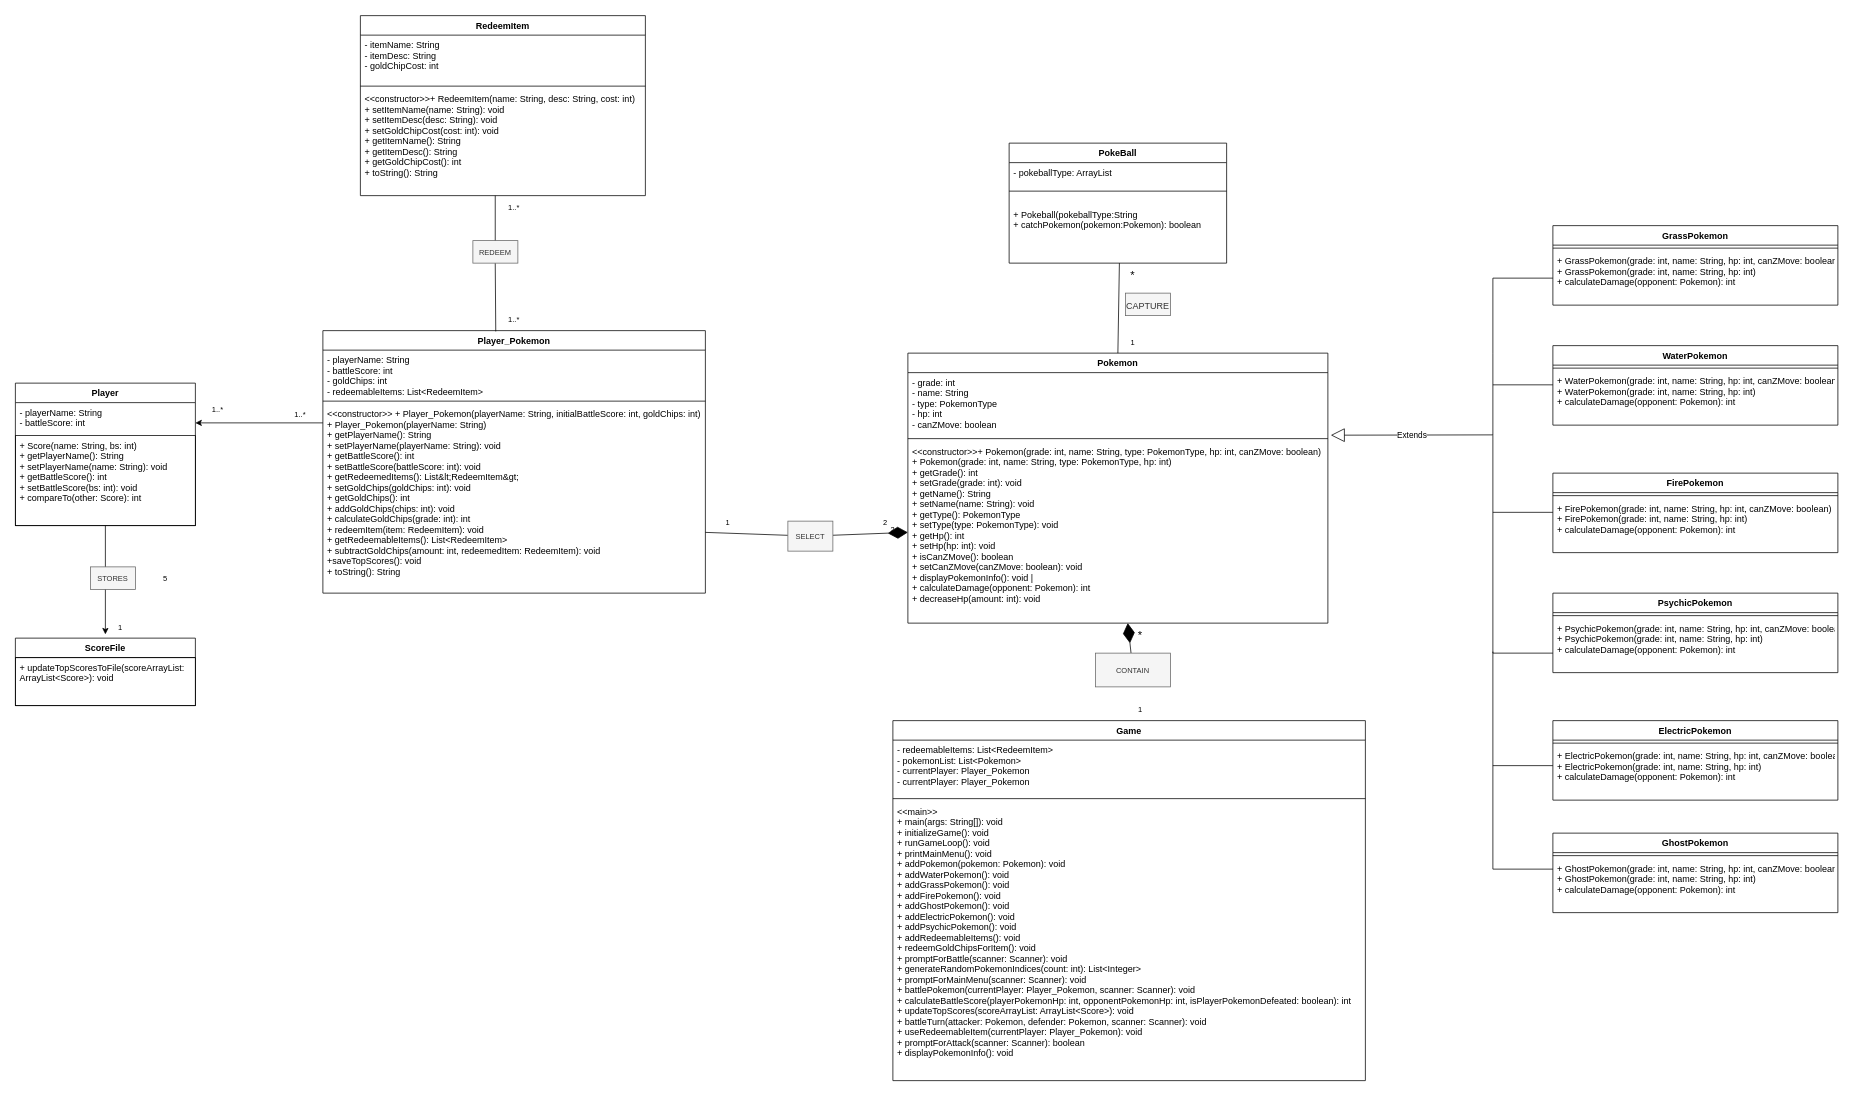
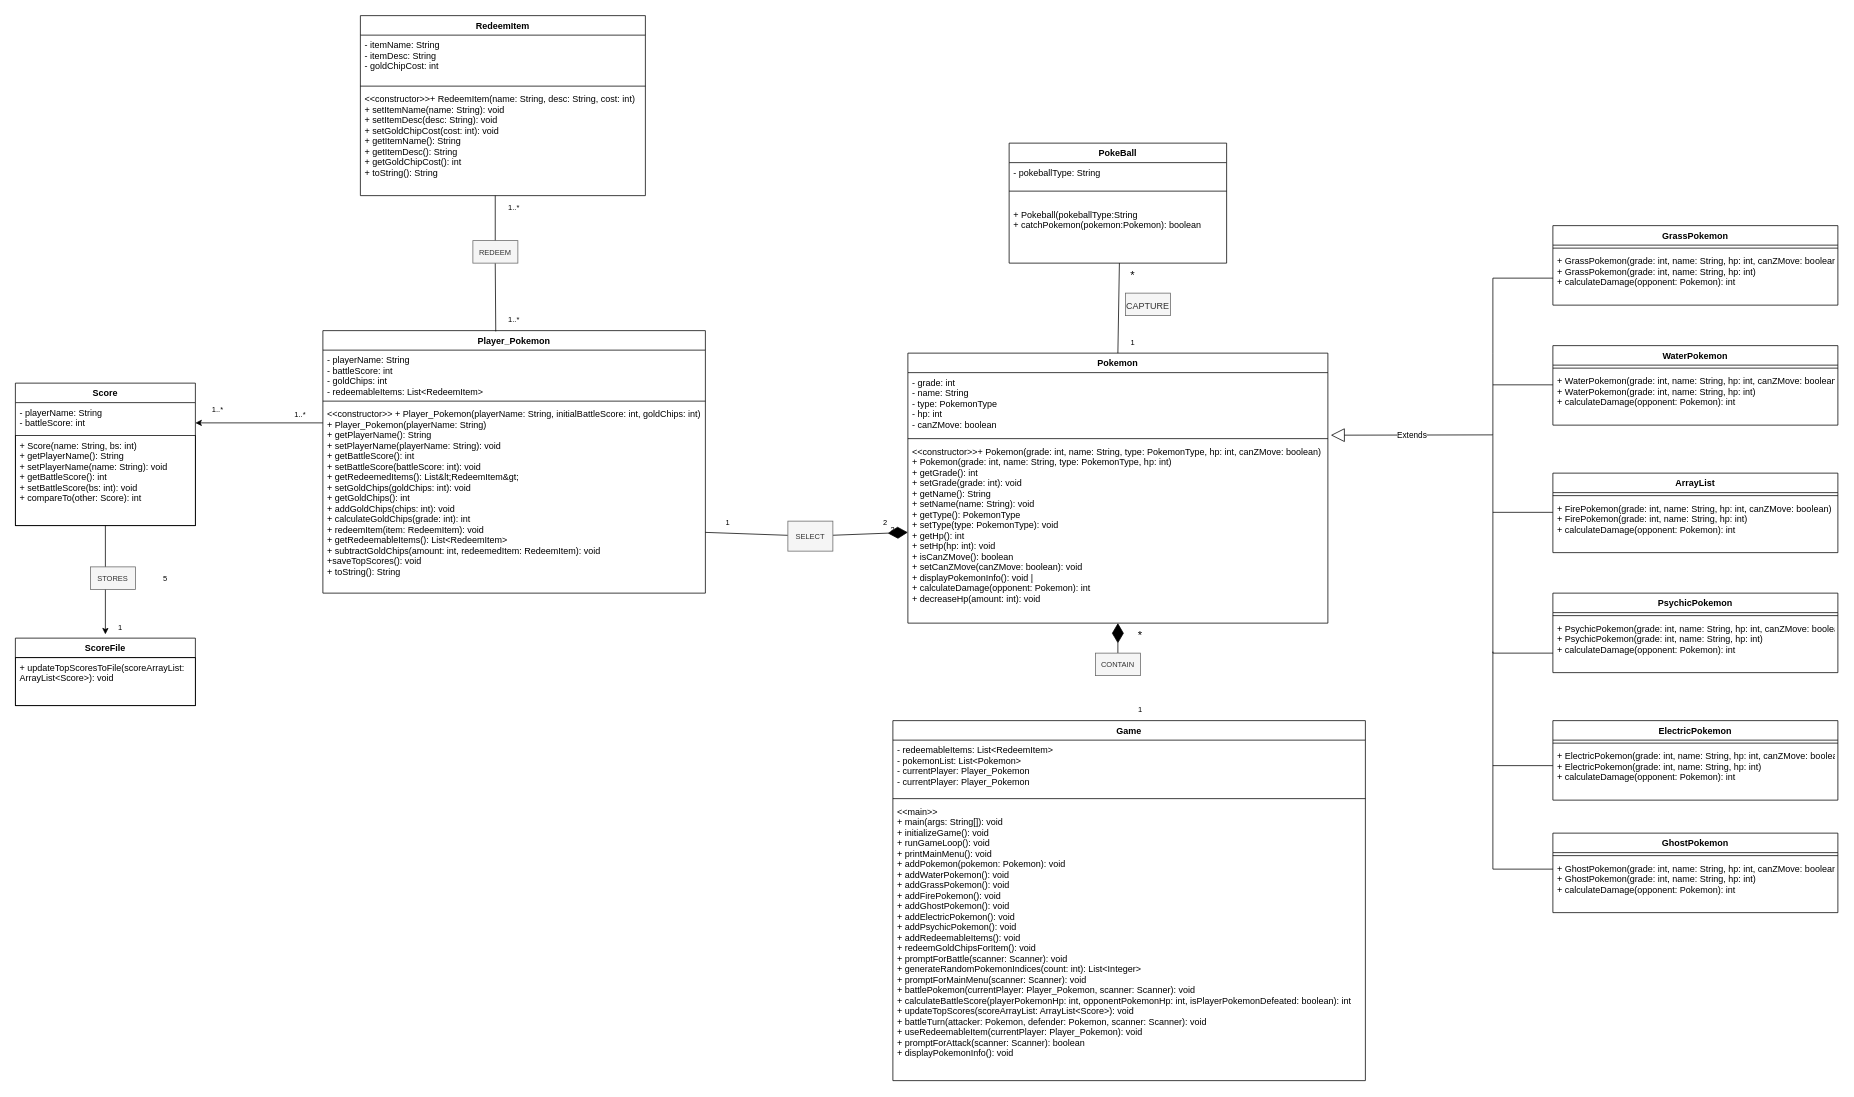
(1069, 173) -> (1062, 173)
(105, 393) -> (105, 393)
(1695, 483) -> (1695, 483)
(1133, 670) -> (1118, 664)
